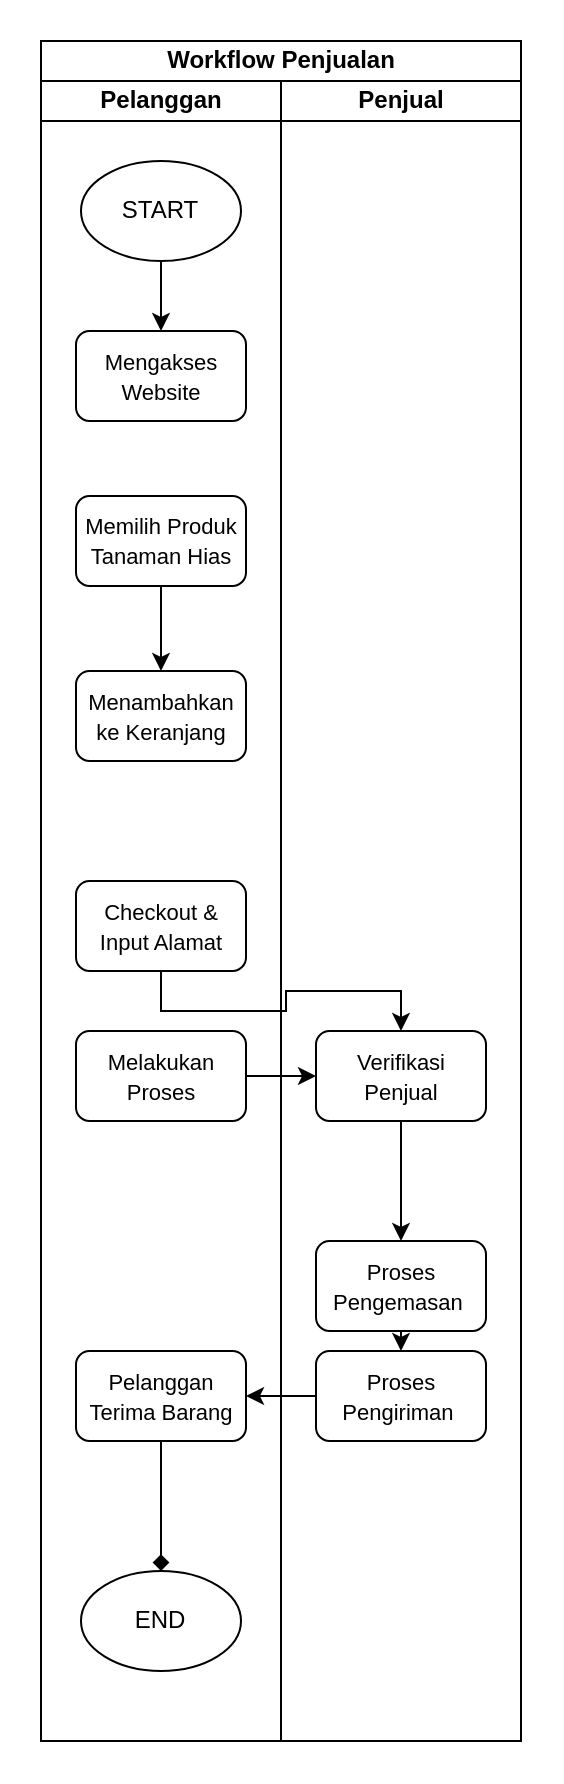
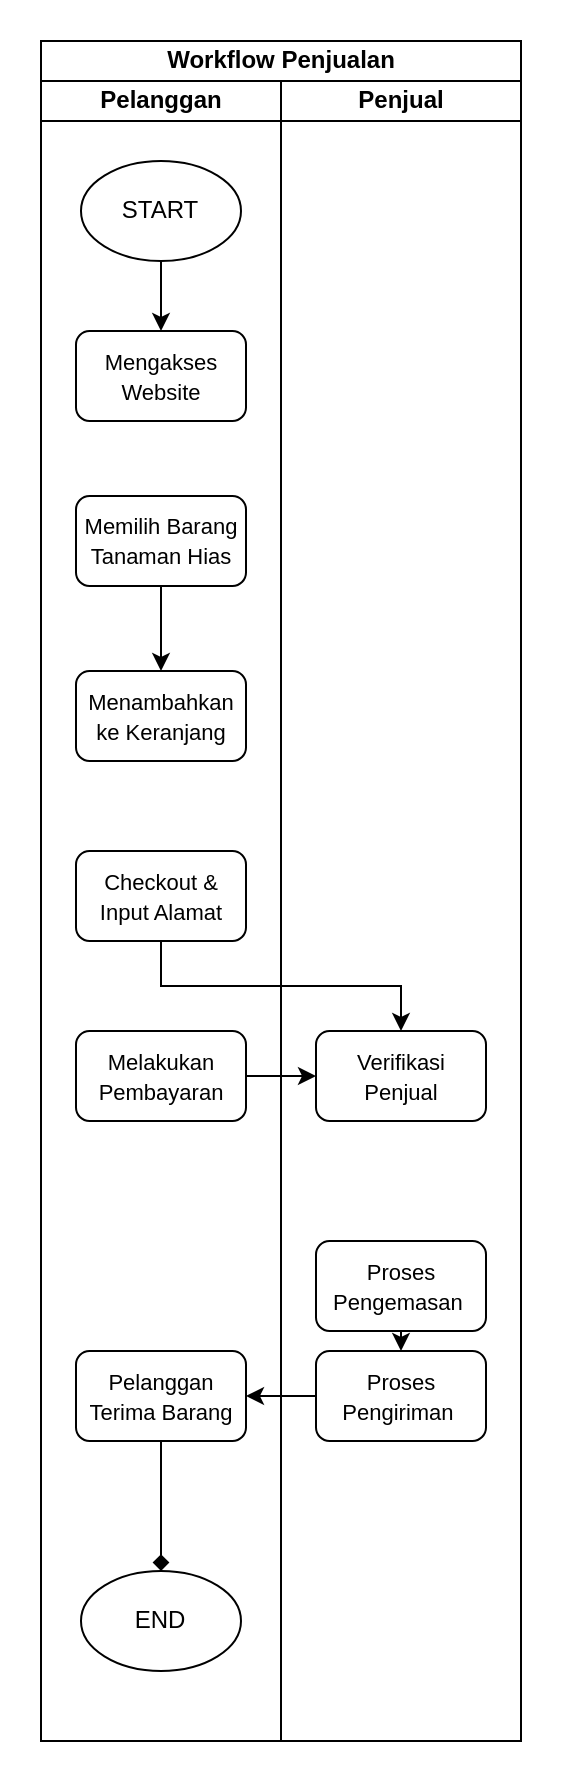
(162, 541) -> (162, 541)
(161, 926) -> (161, 896)
(162, 1077) -> (162, 1077)
(401, 1174) -> none
